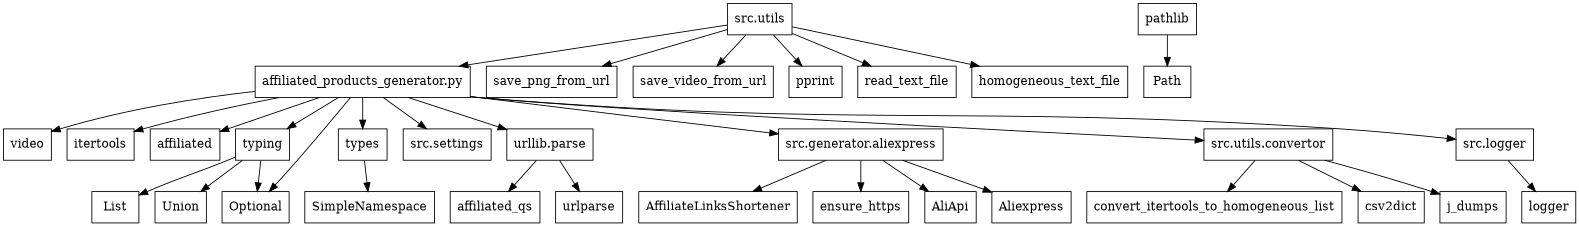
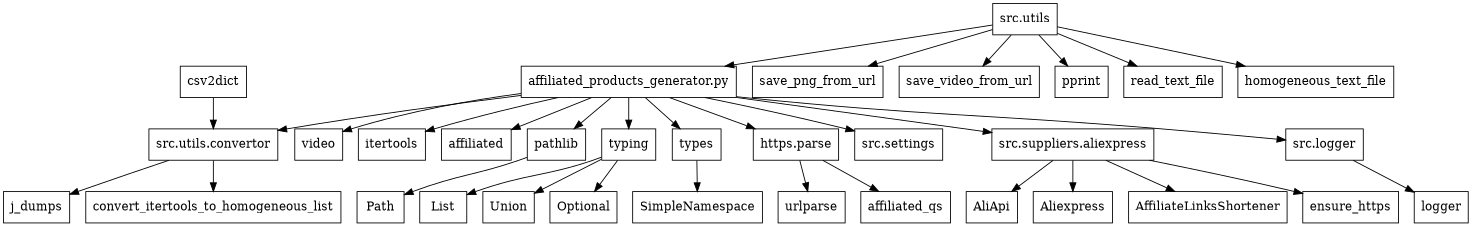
(313, 142) -> (596, 110)
(550, 145) -> (796, 145)
(861, 145) -> (1073, 145)
(1326, 174) -> (213, 109)
